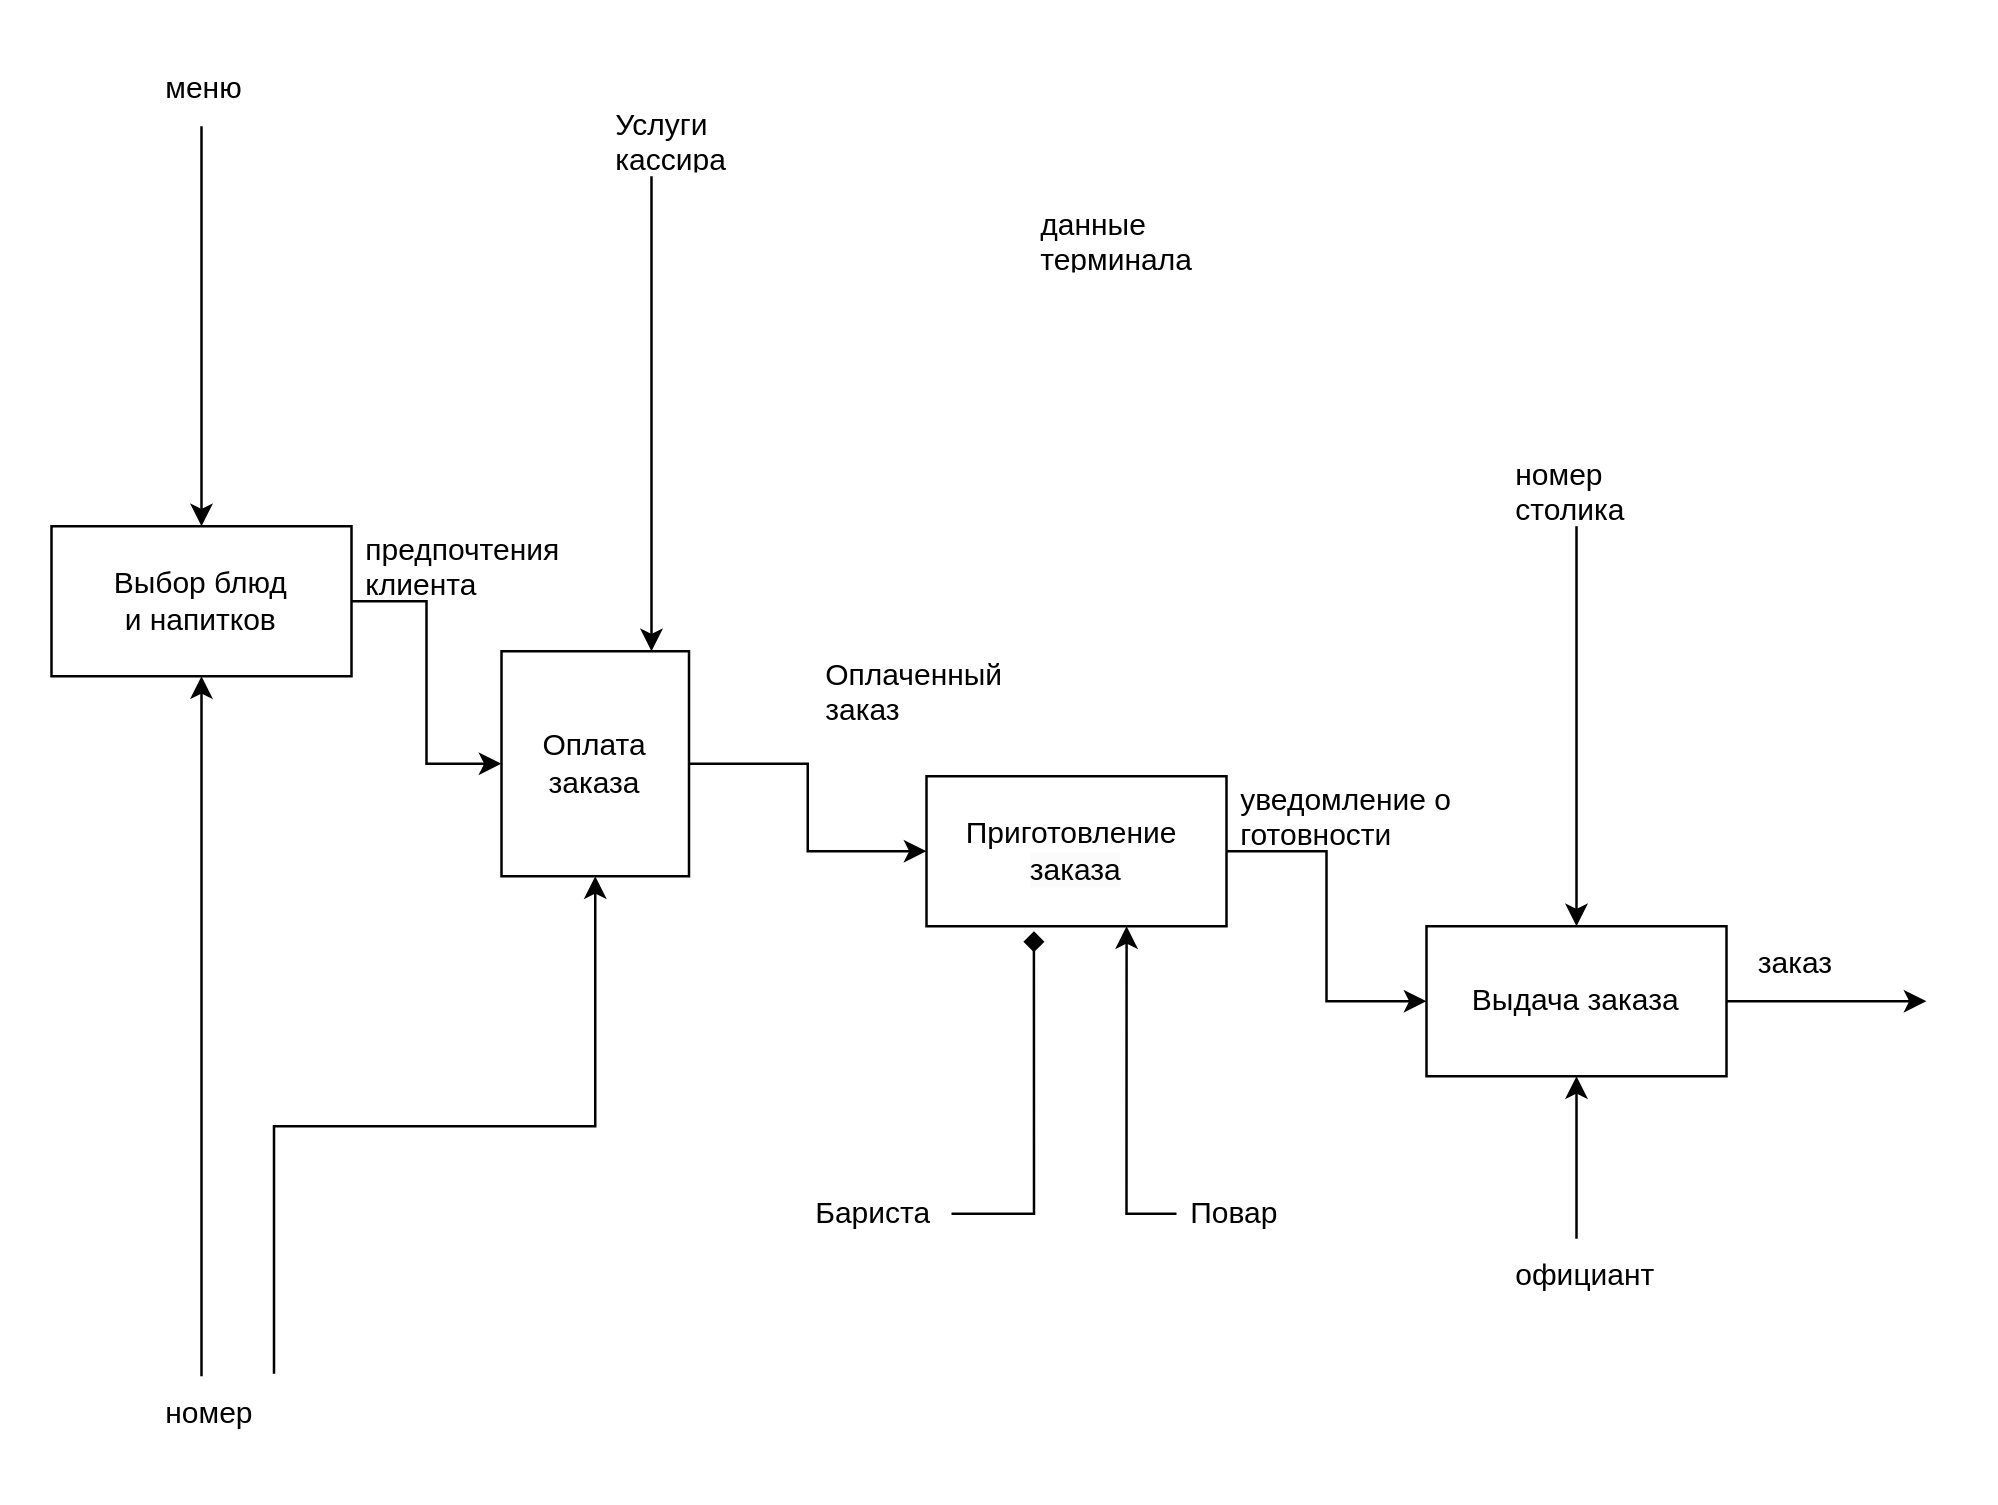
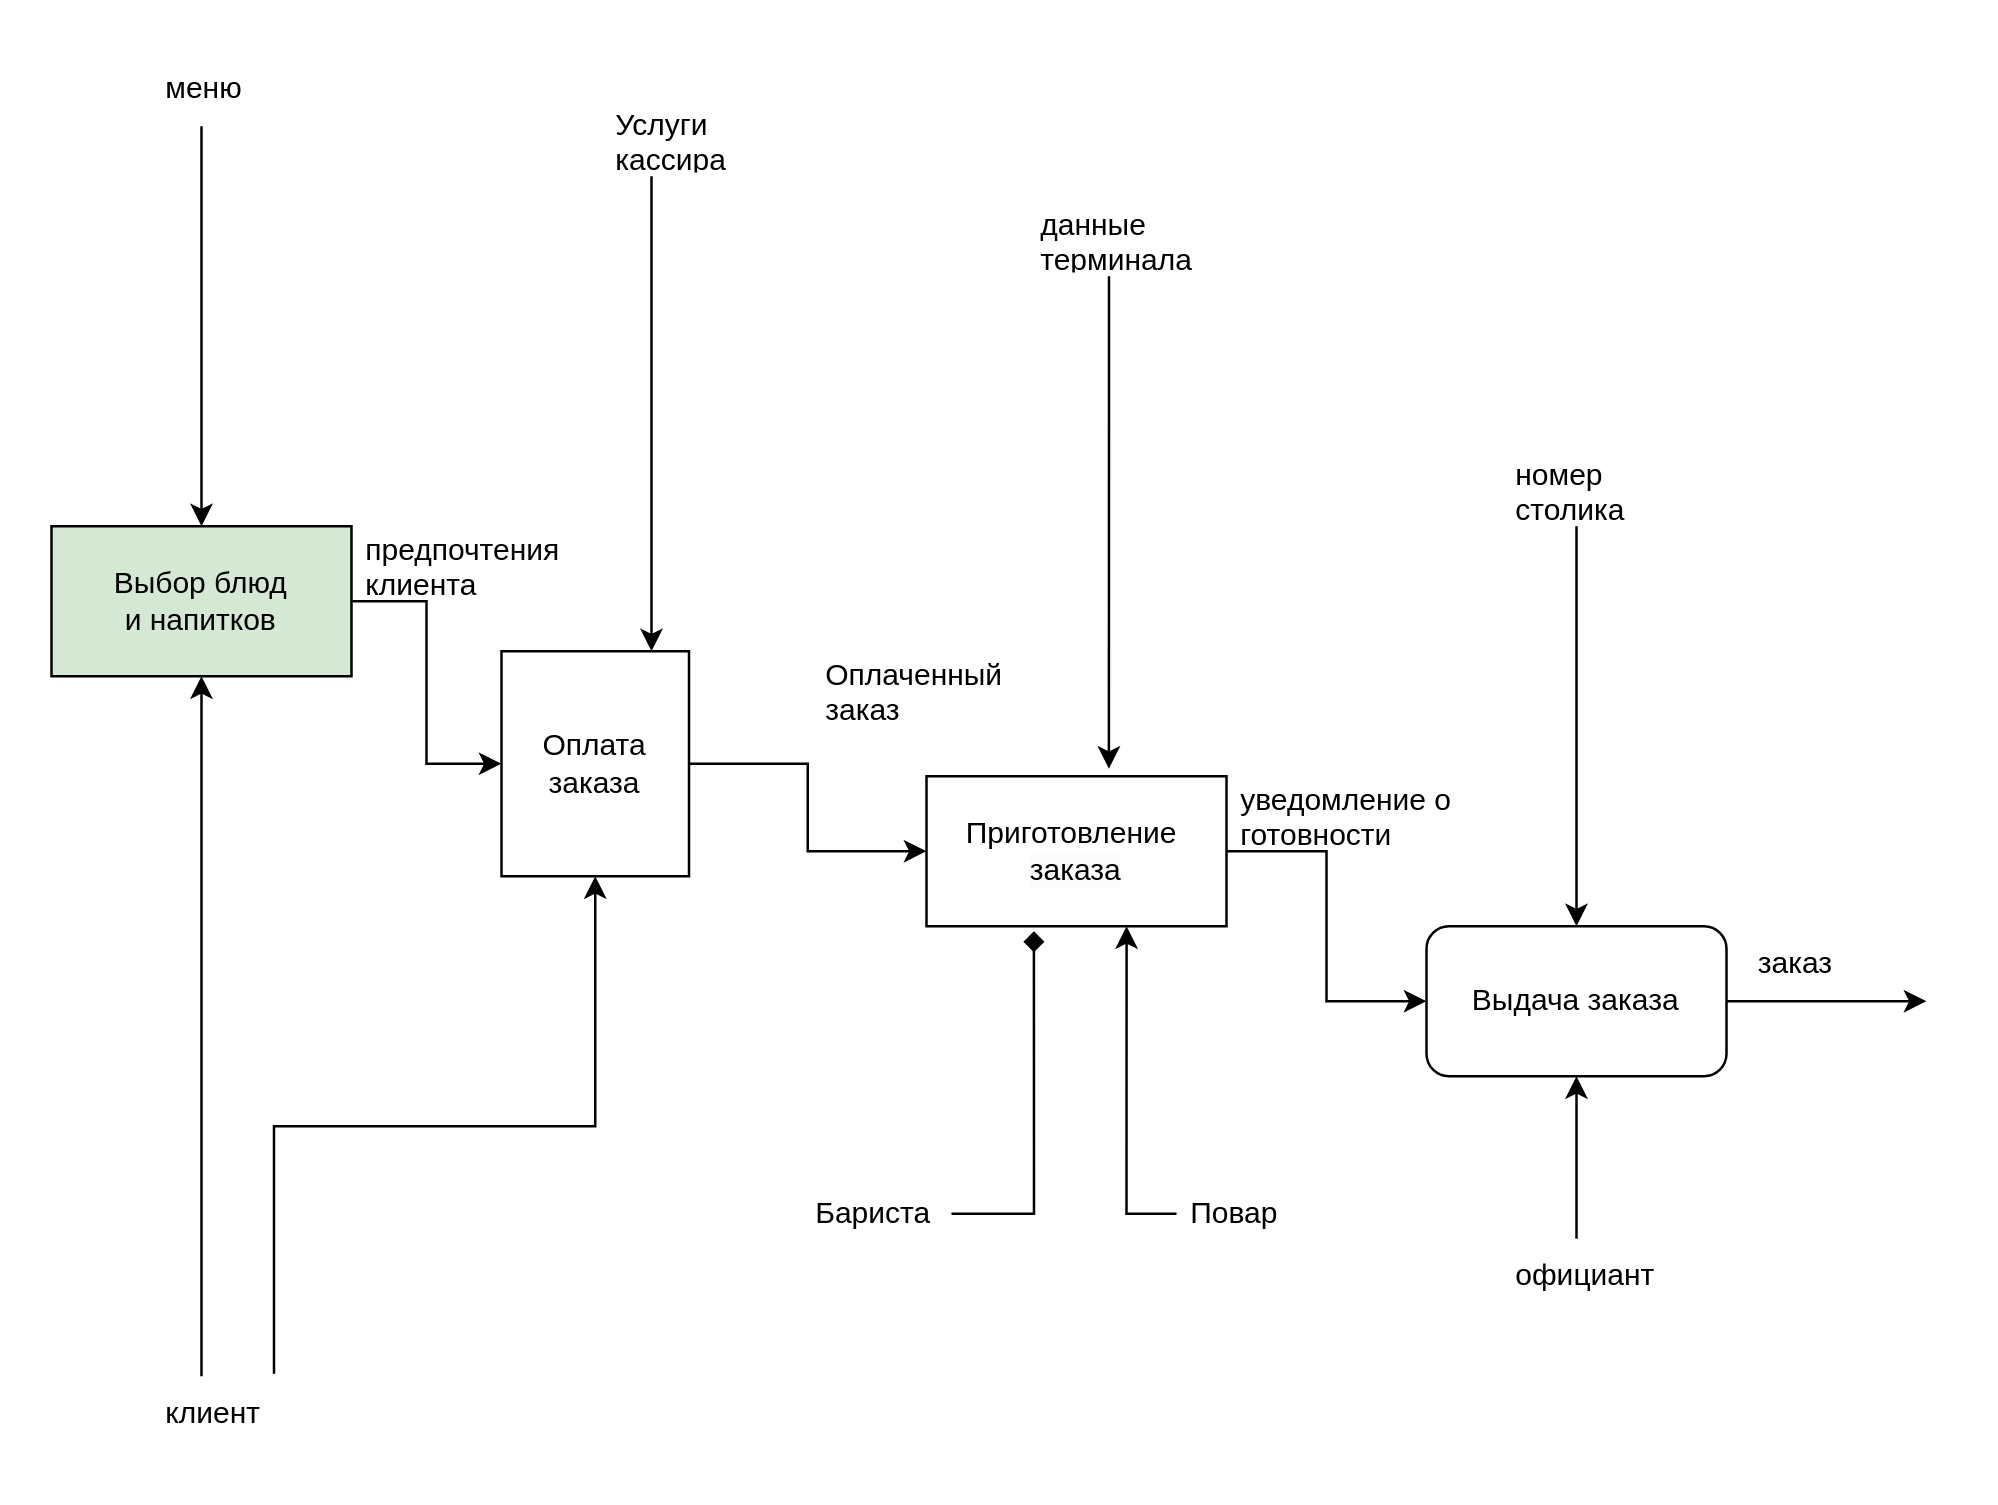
none -> (1109, 514)
(201, 601) -> (201, 601)
(1576, 1001) -> (1576, 1001)
(208, 1414) -> (216, 1414)
